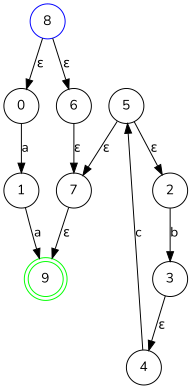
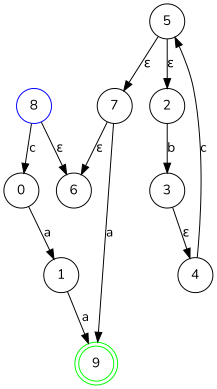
(40, 64) -> (33, 148)
(74, 143) -> (97, 144)
(67, 233) -> (110, 233)
